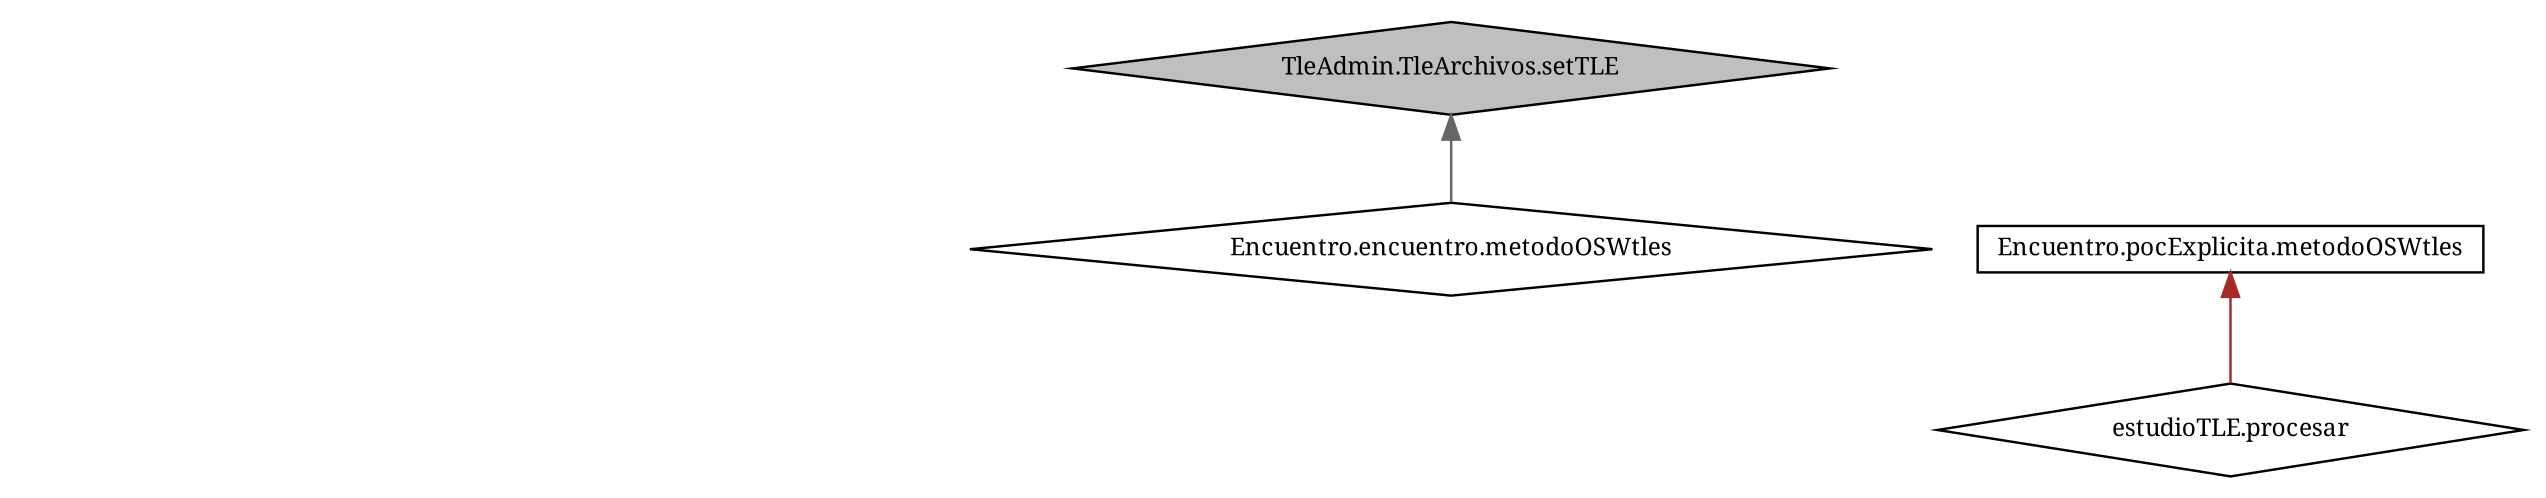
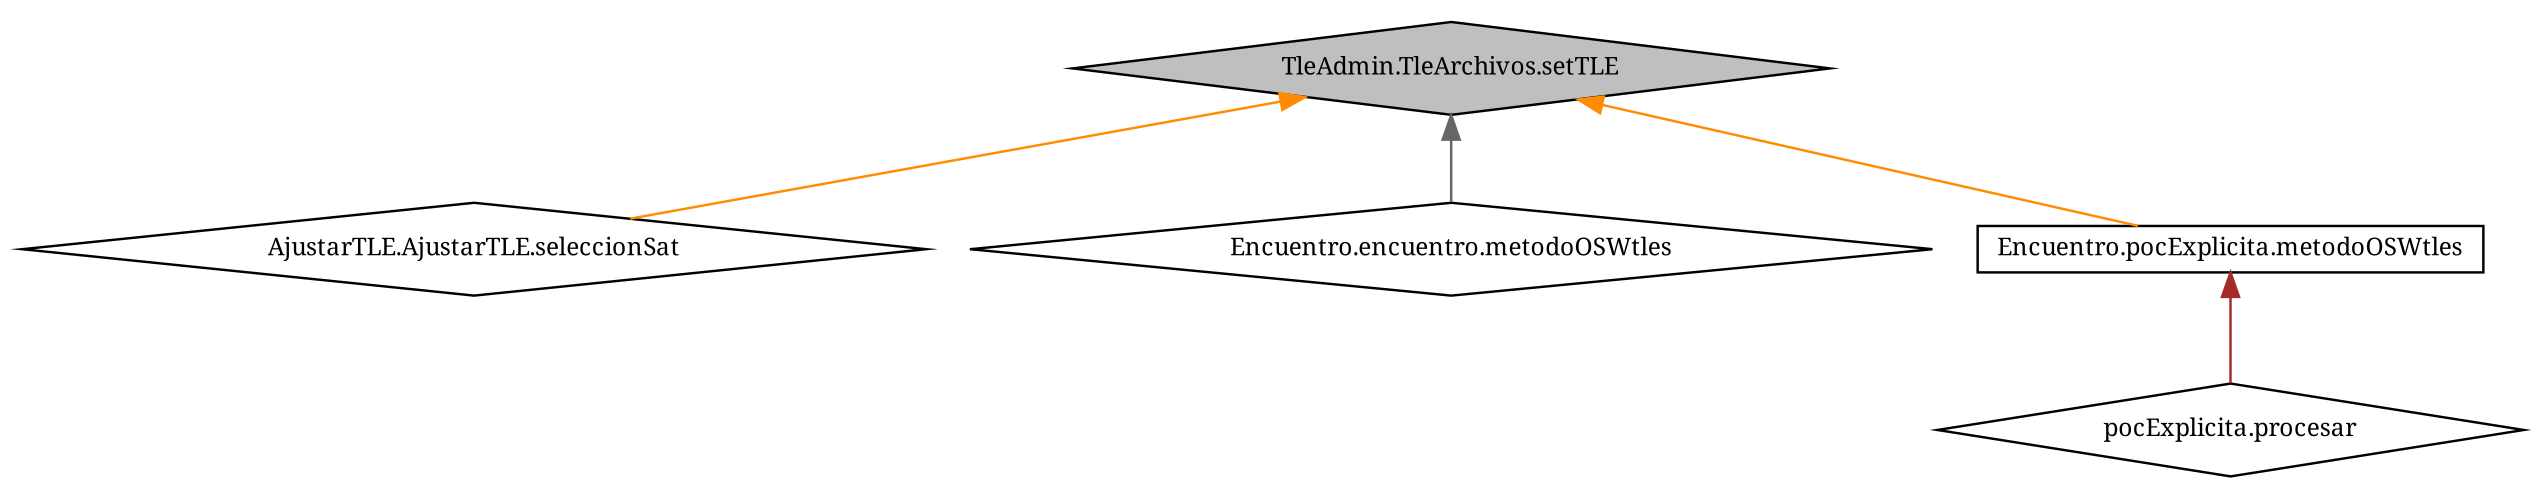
none -> (1870, 165)
none -> (474, 249)
(2231, 430) -> (2231, 430)
